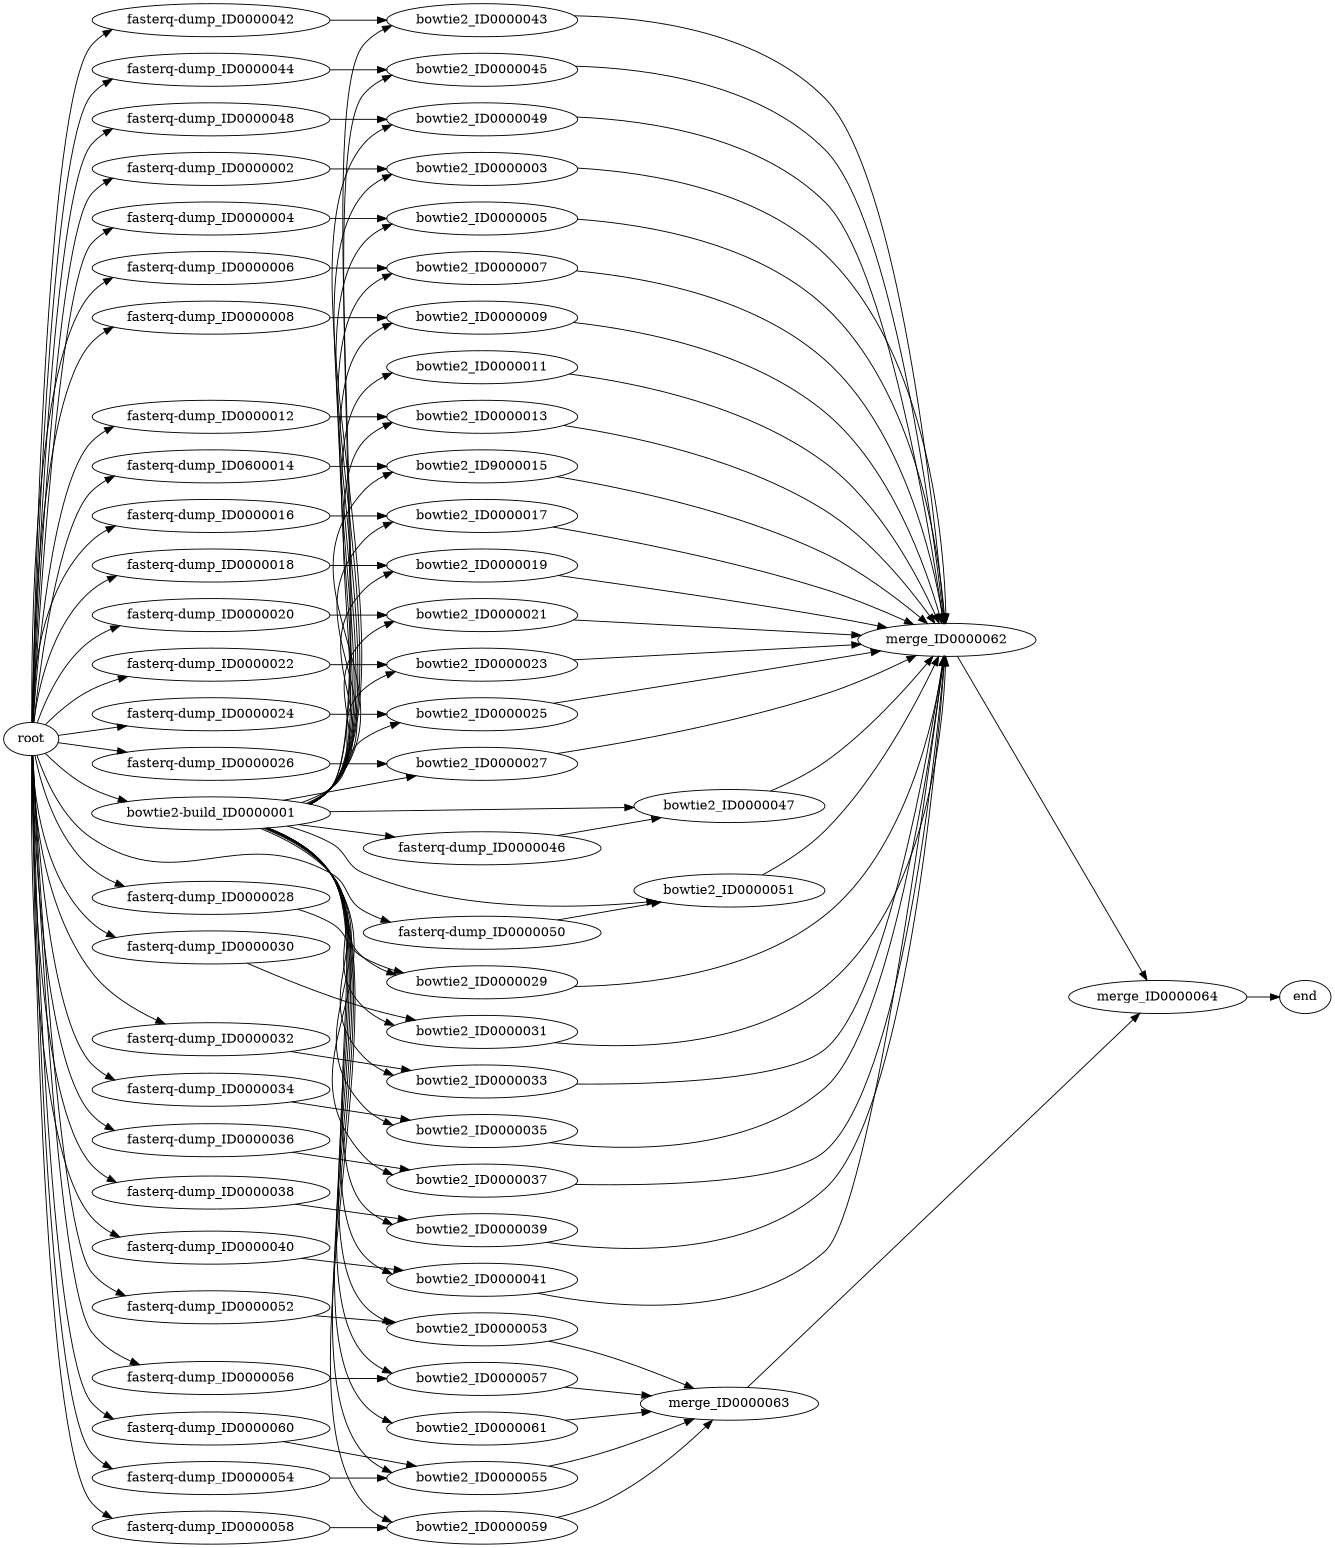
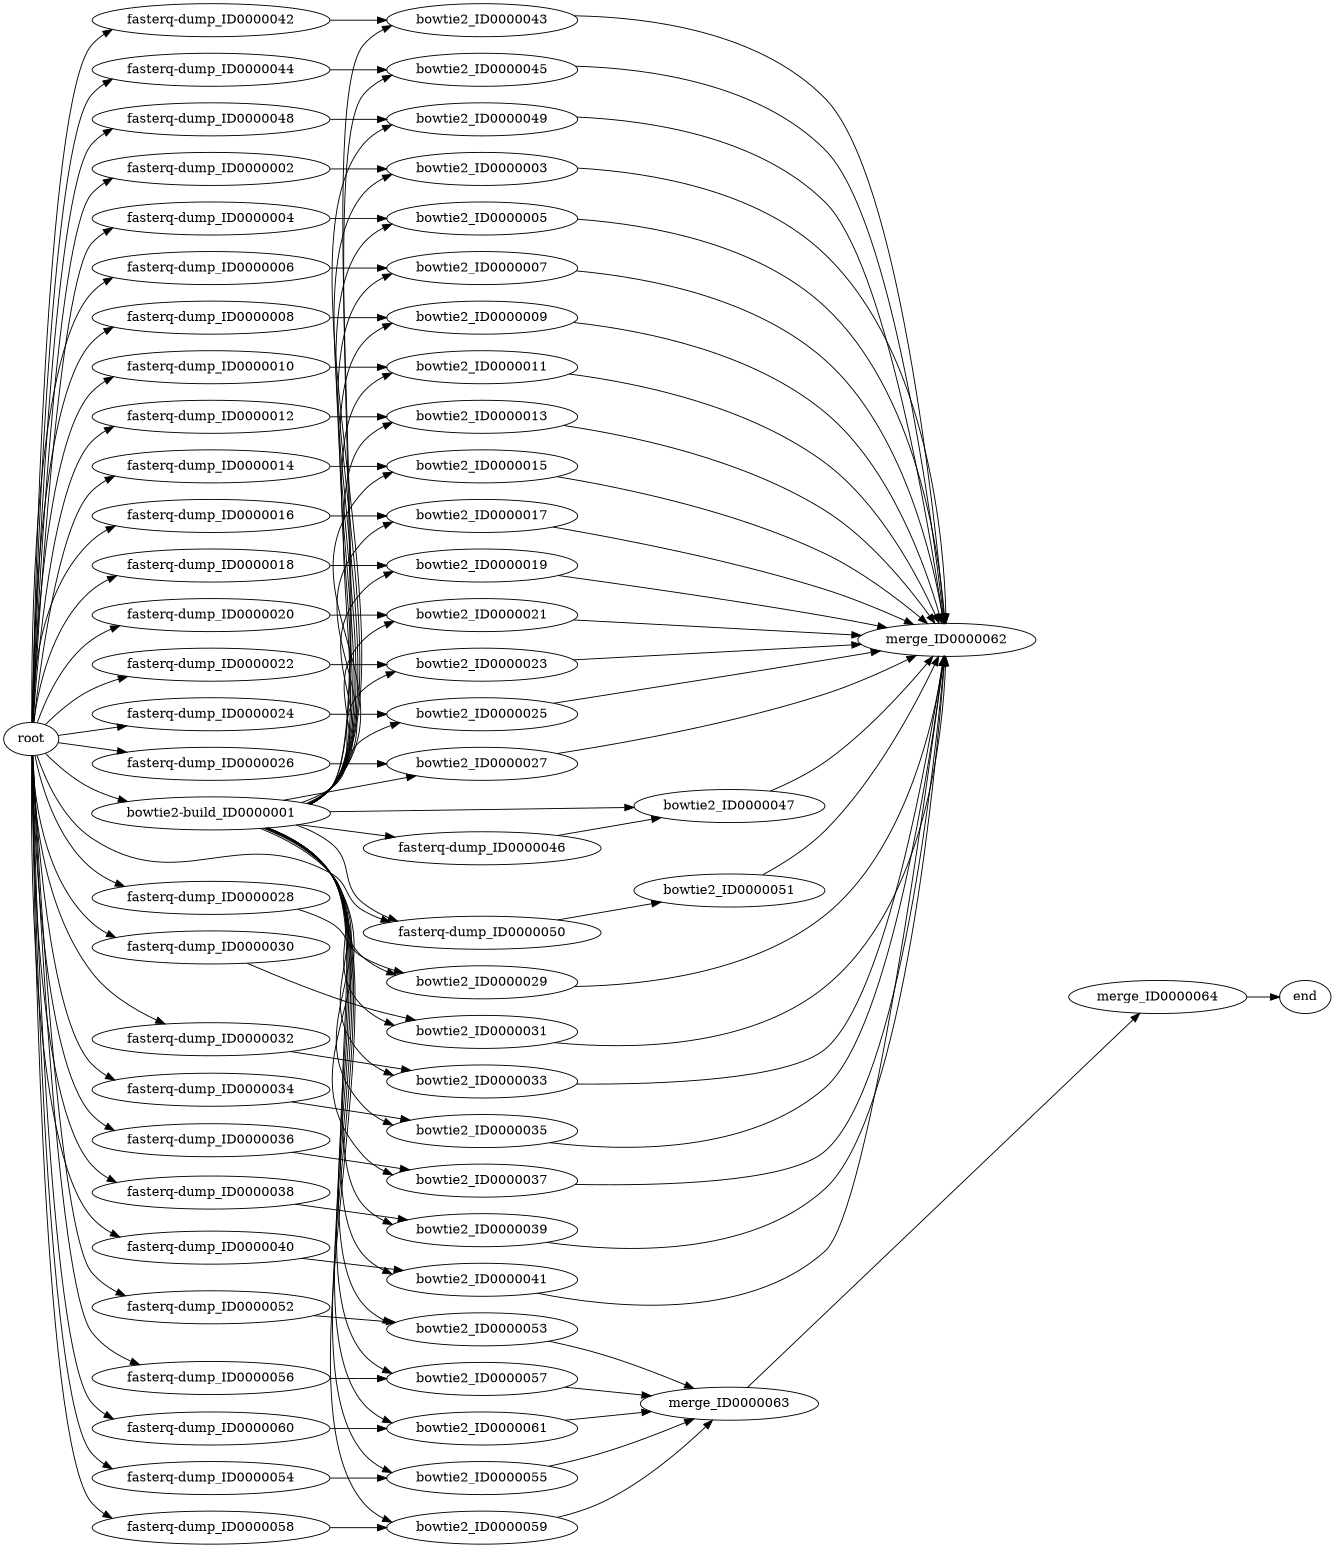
none -> (211, 367)
(211, 466) -> (211, 466)
(482, 466) -> (482, 466)
(1050, 814) -> none
(458, 898) -> (346, 868)
(348, 1454) -> (358, 1428)
